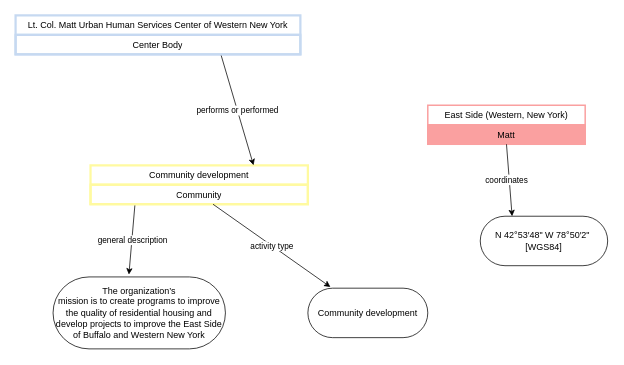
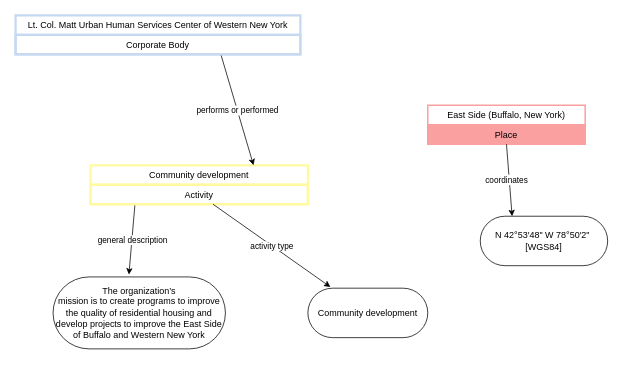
(158, 46) -> (158, 46)
(507, 115) -> (507, 115)
(507, 136) -> (507, 136)
(199, 196) -> (199, 196)
